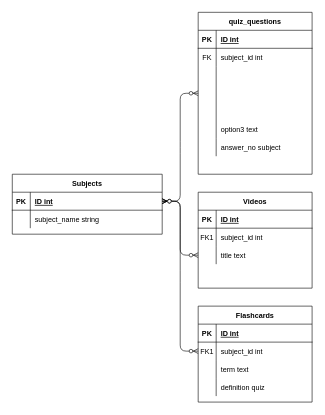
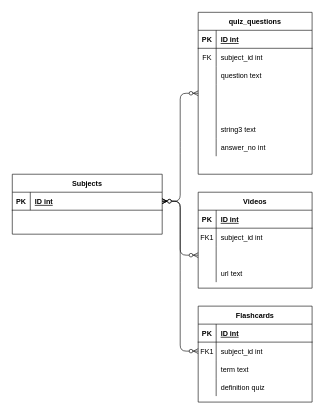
none -> (264, 75)
(243, 130) -> (243, 130)
(254, 148) -> (245, 148)
(96, 219) -> none
(264, 255) -> none
none -> (264, 273)
